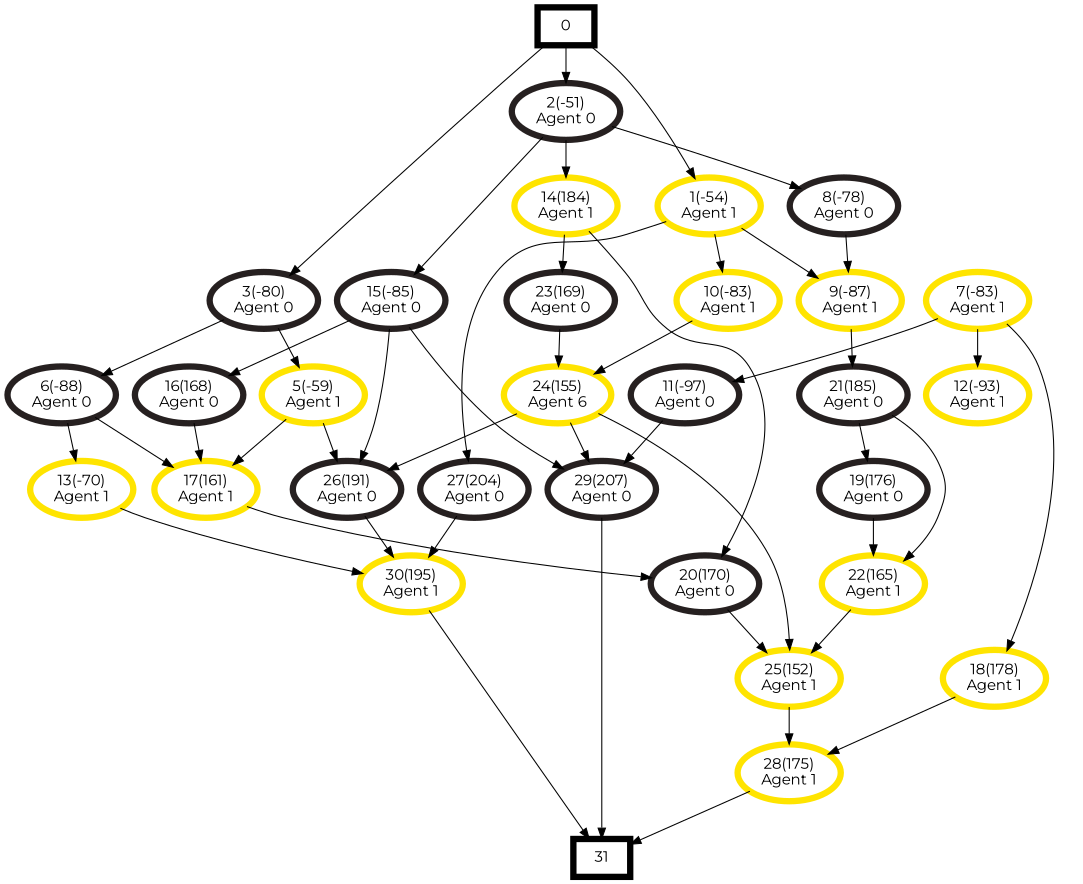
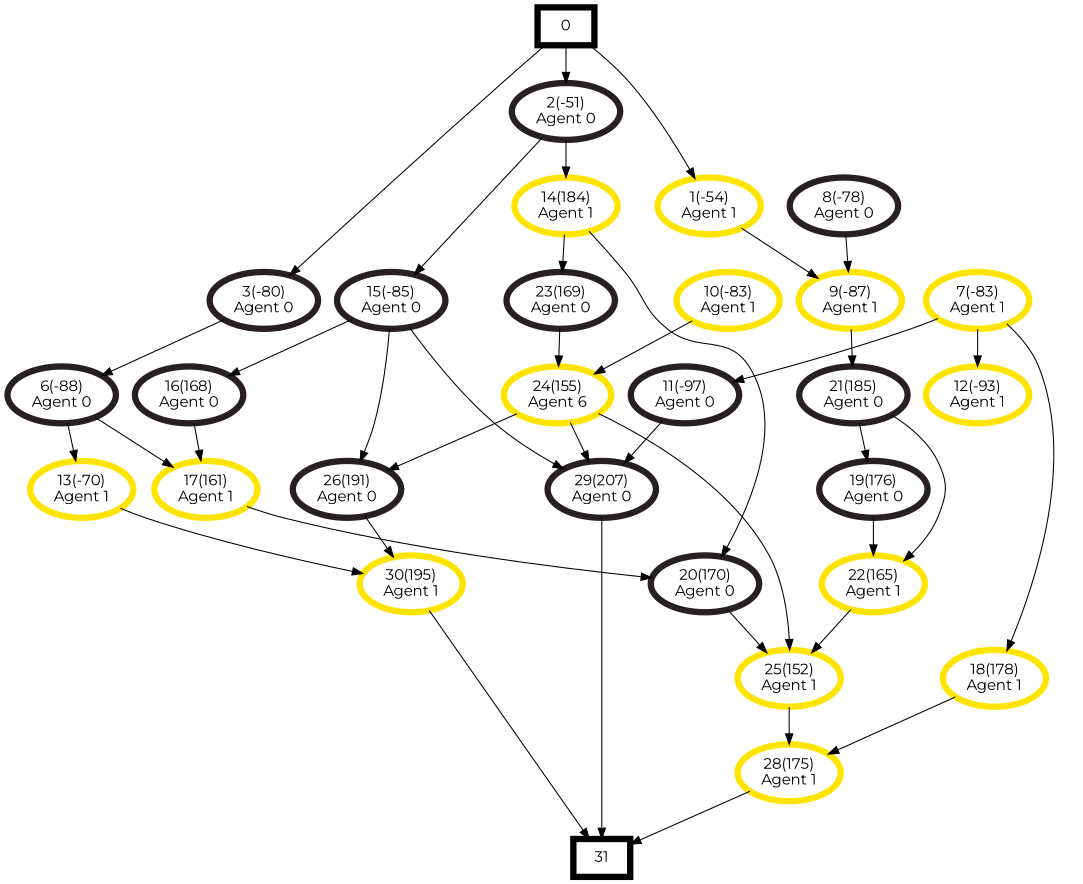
(702, 155) -> none
(718, 248) -> none
(313, 395) -> none
(474, 489) -> none
